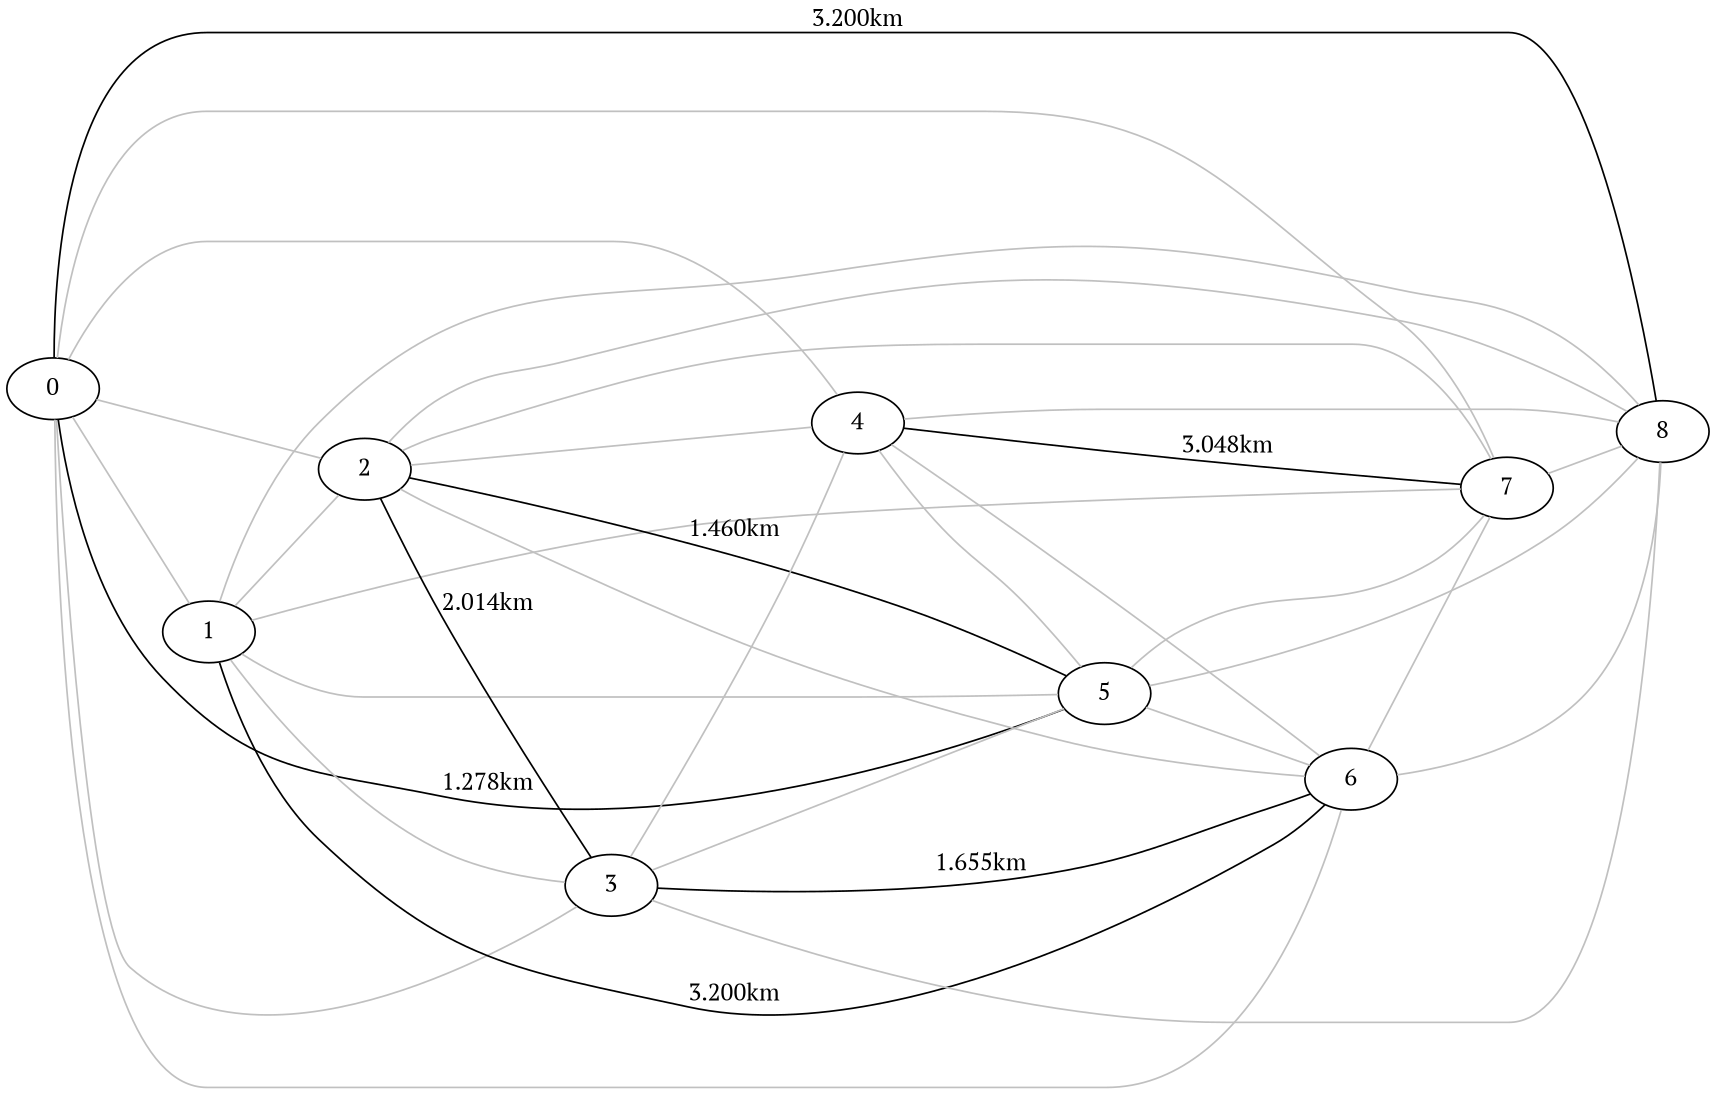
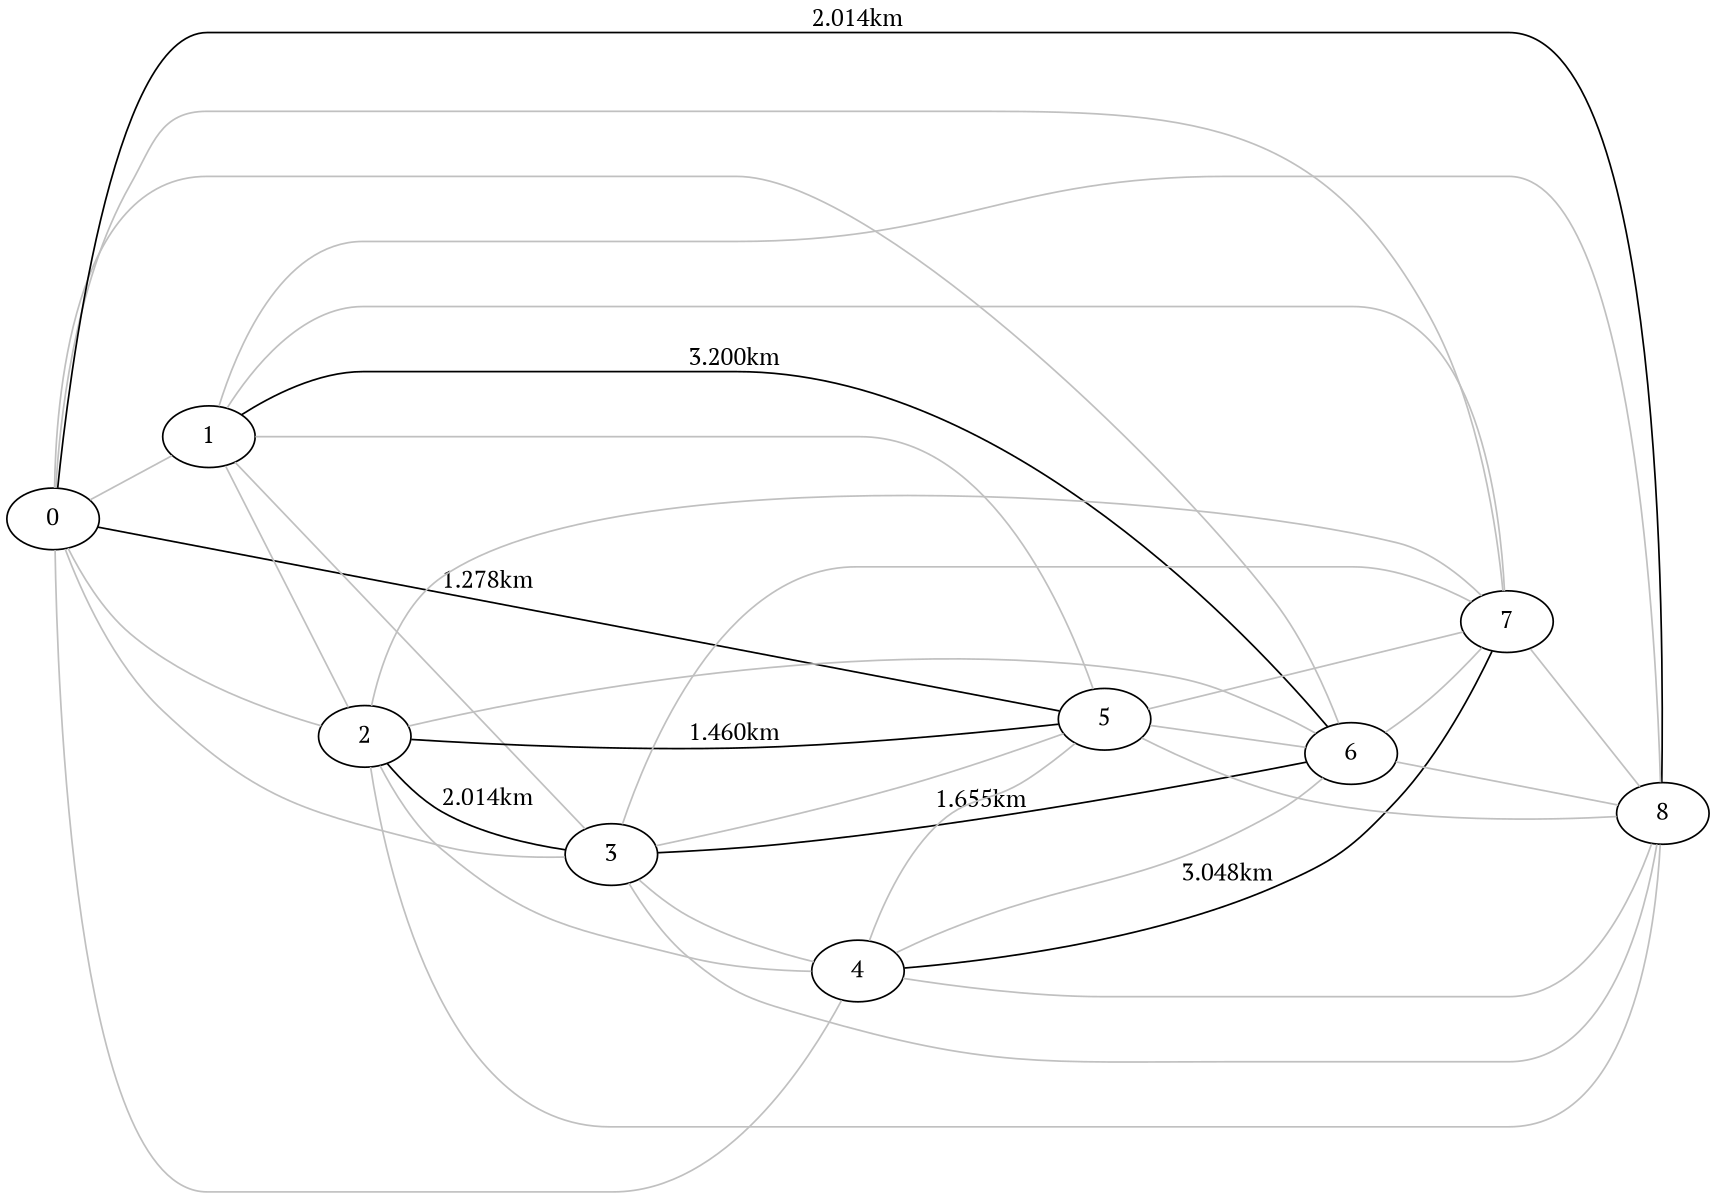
(858, 20) -> (858, 20)
none -> (982, 567)
